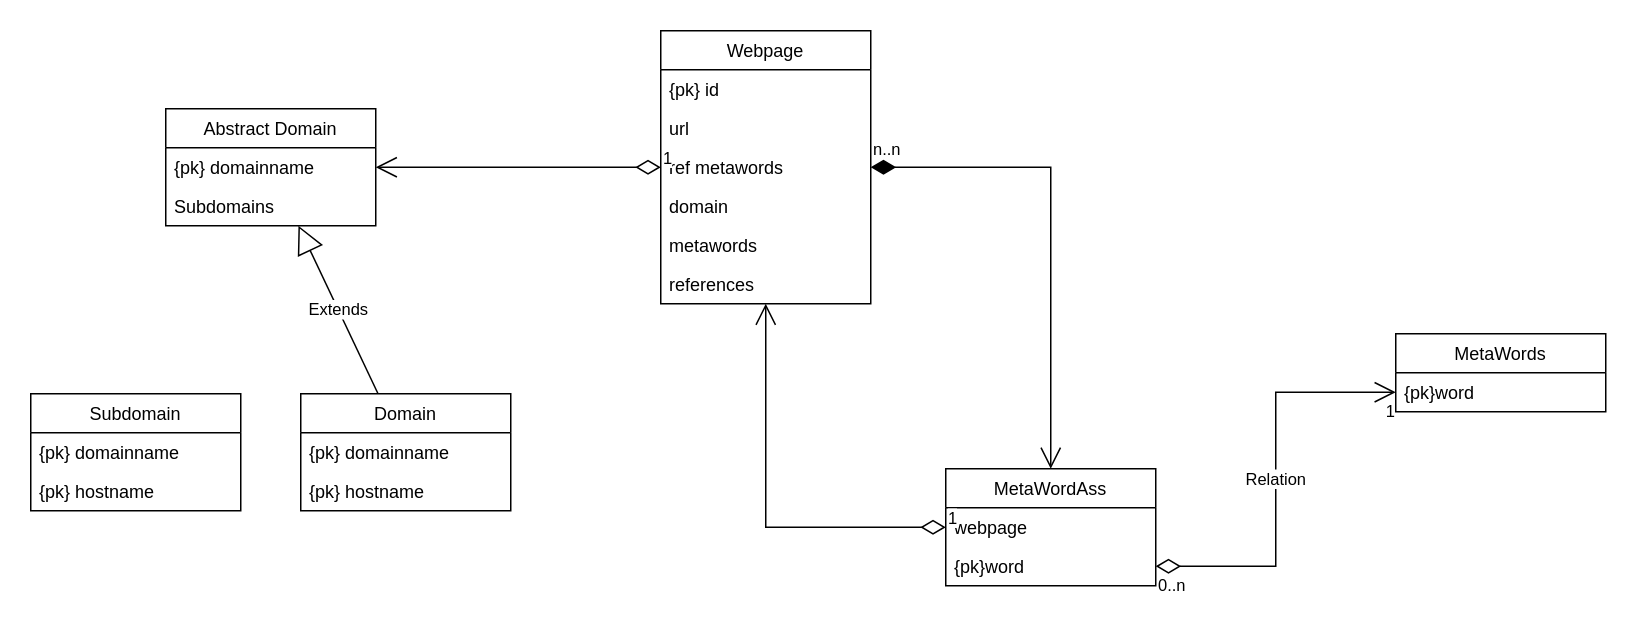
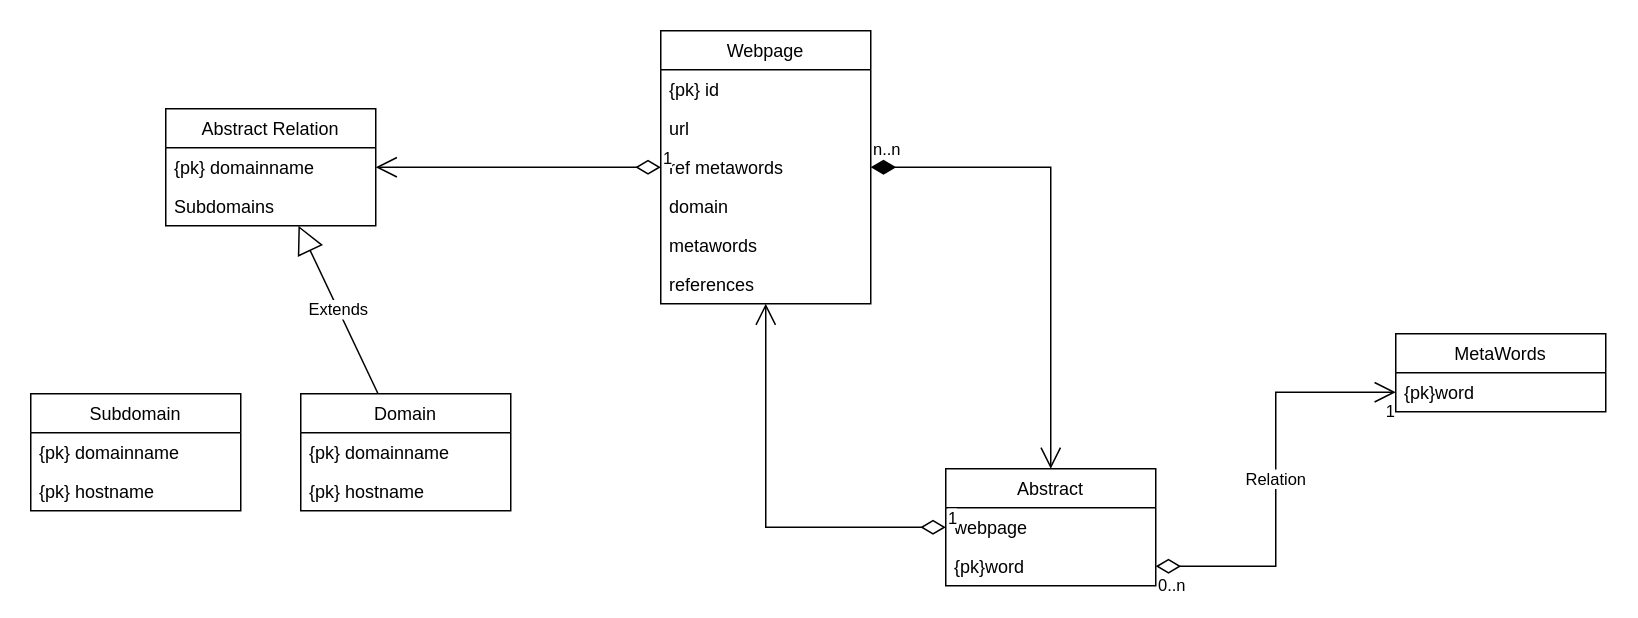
(270, 129) -> (270, 129)
(1050, 489) -> (1050, 489)
